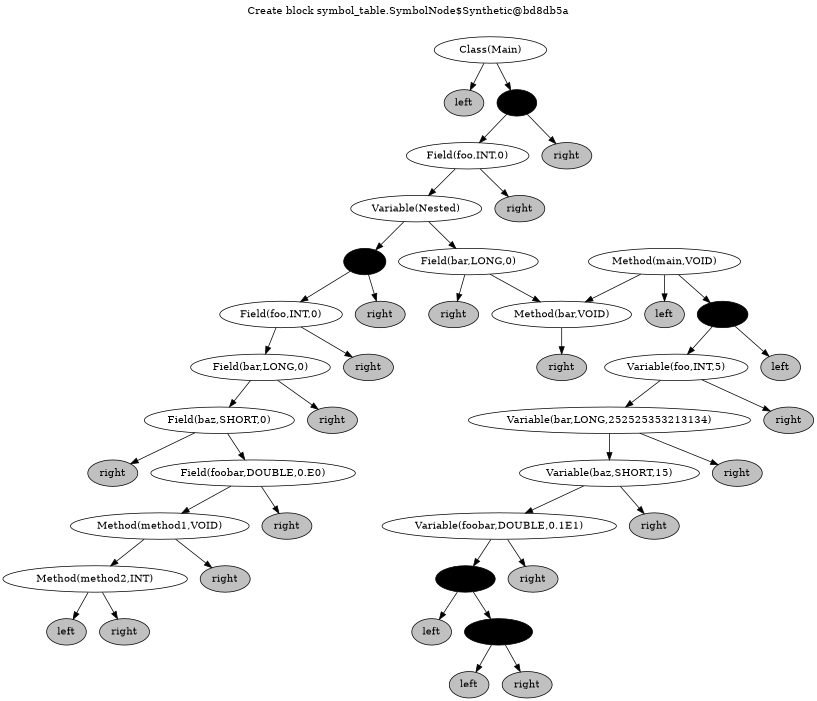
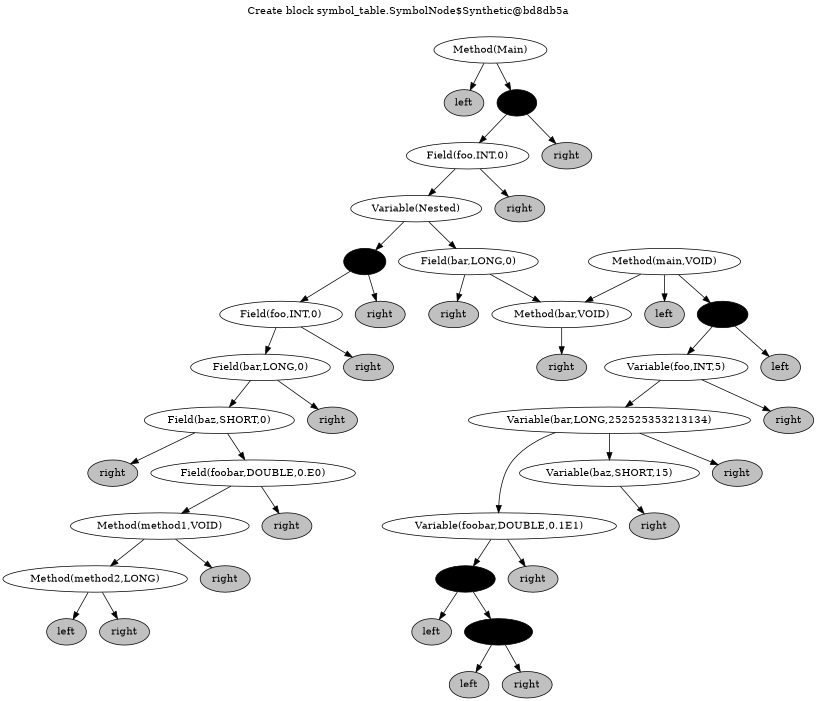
(490, 50) -> (490, 50)
(558, 498) -> (514, 459)
(95, 579) -> (95, 579)
